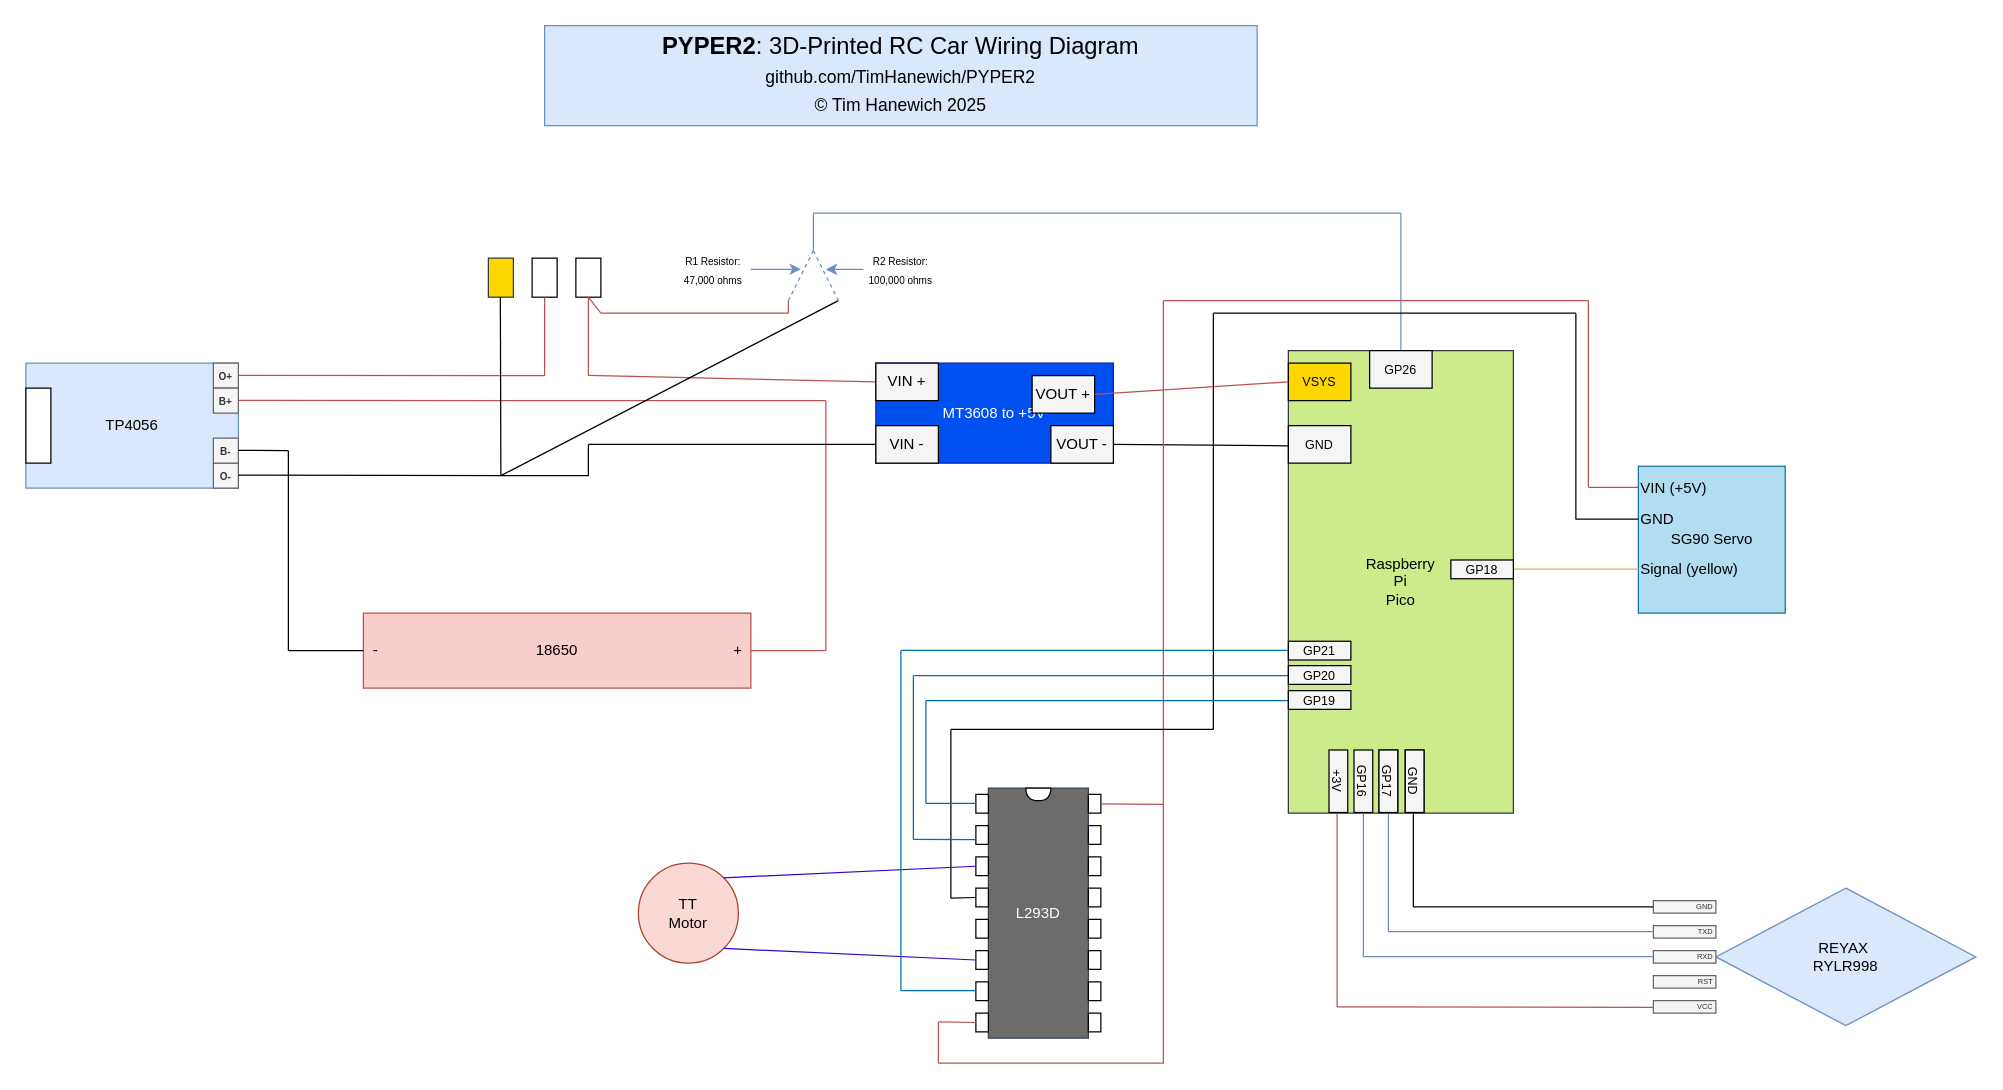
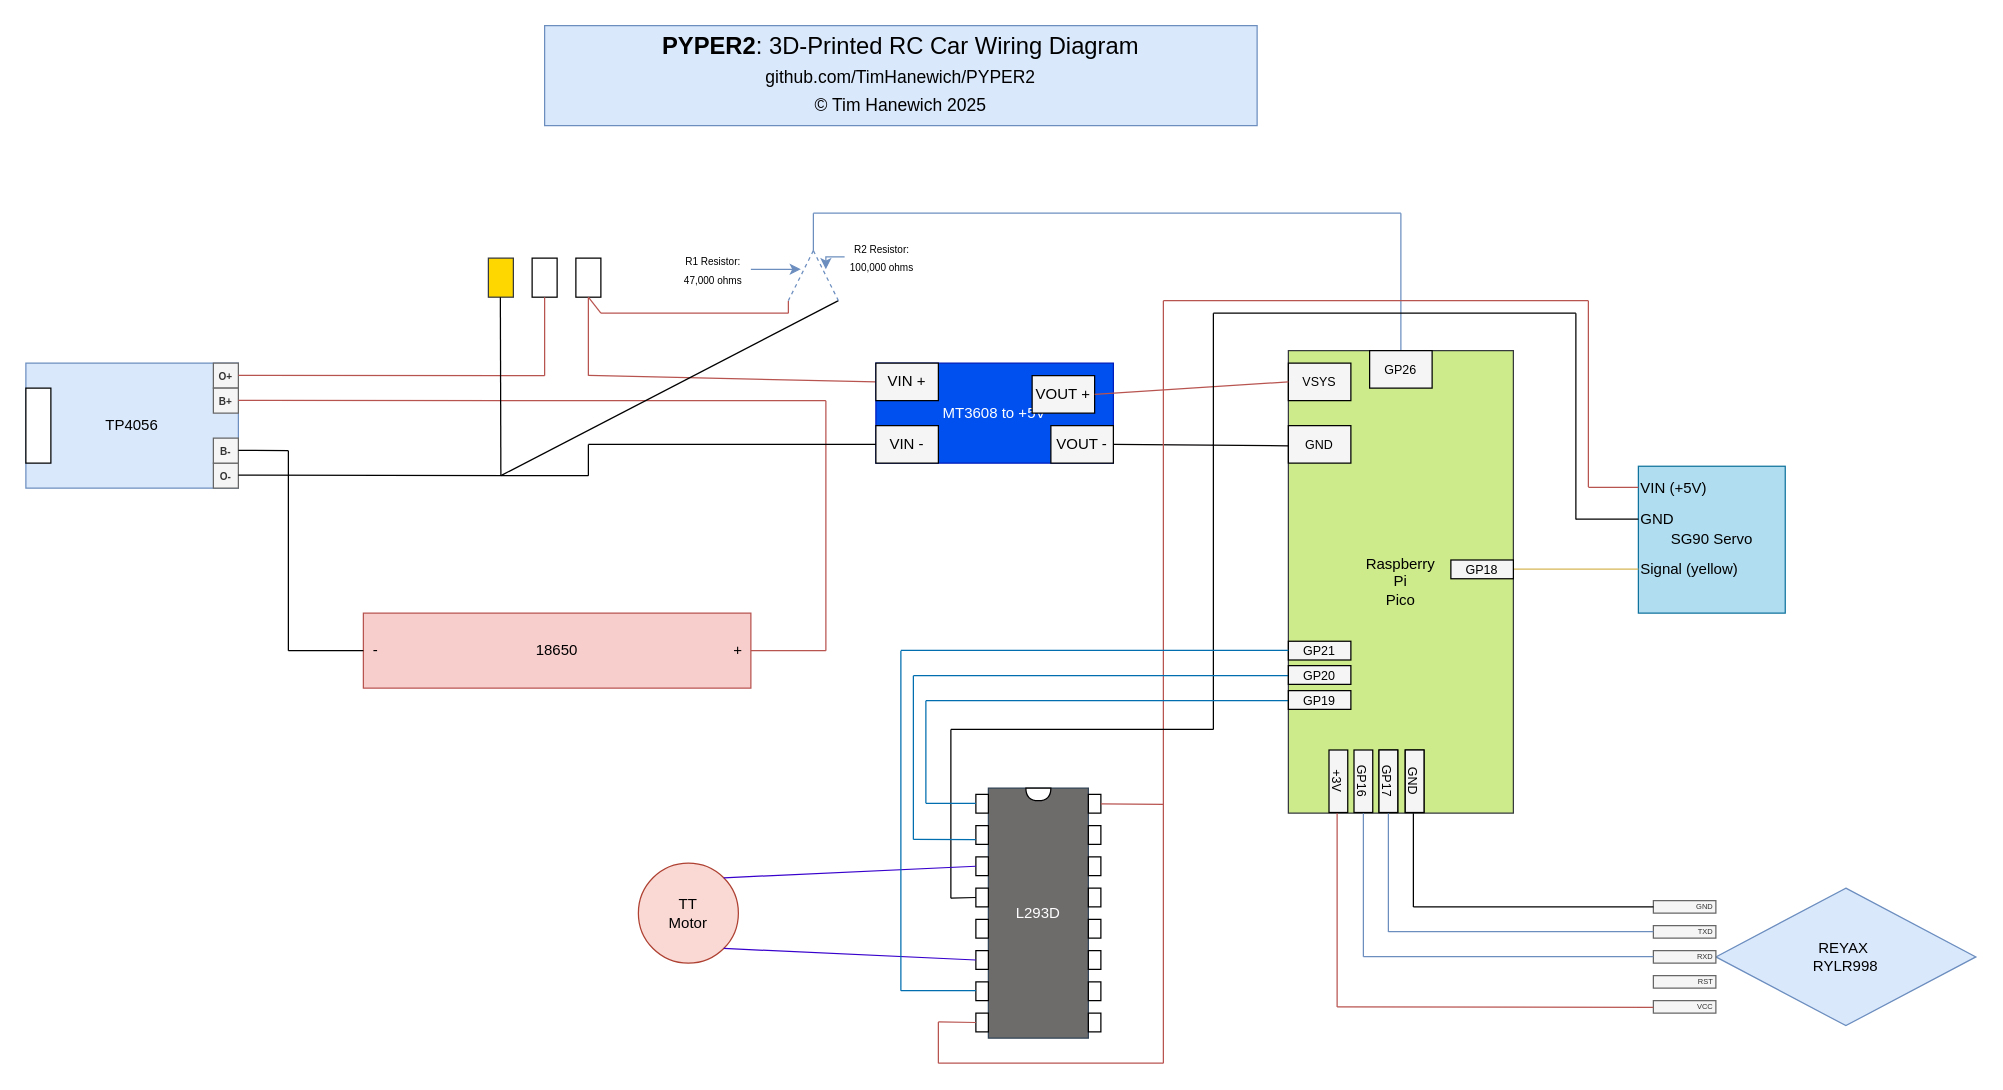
(901, 269) -> (882, 257)
(1319, 382) -> (1319, 382)
